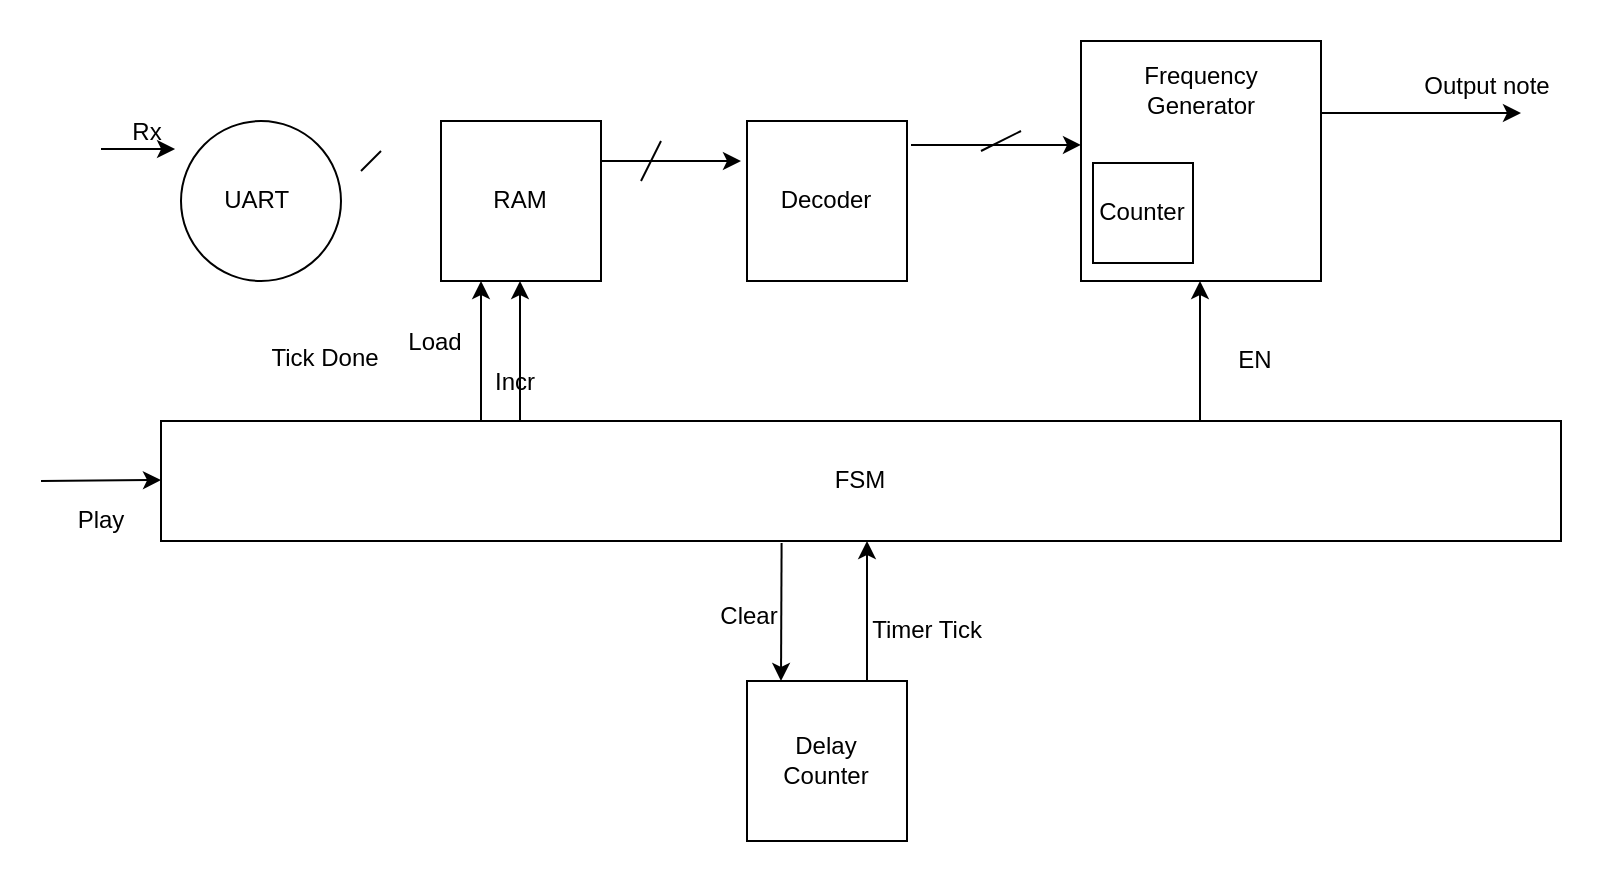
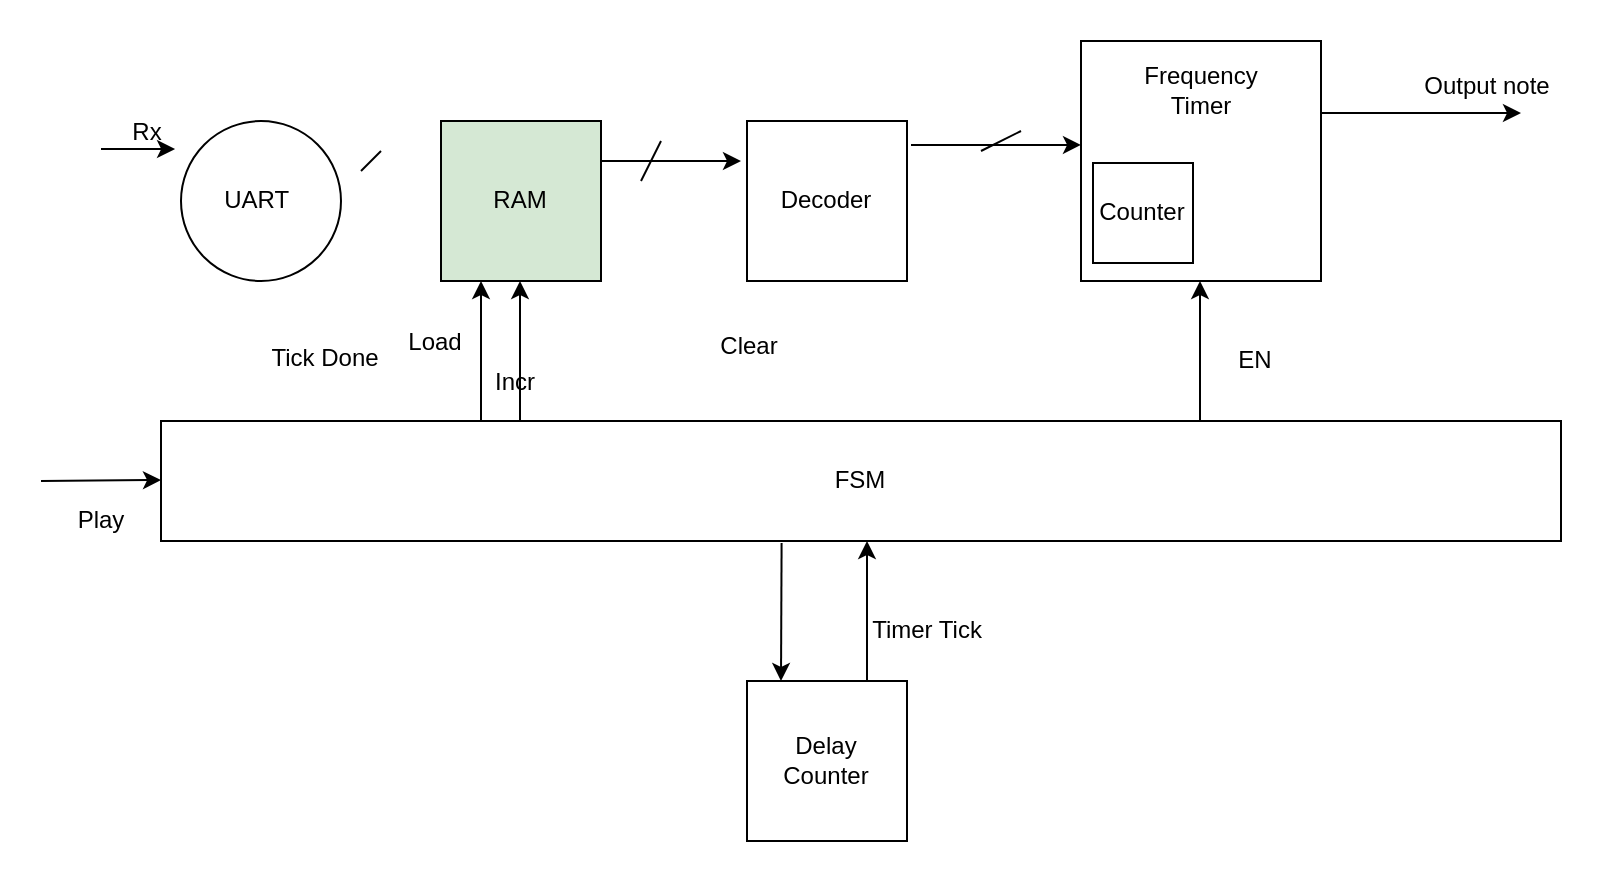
(1202, 91) -> (1202, 91)
(521, 201) -> (521, 201)
(749, 617) -> (749, 347)
